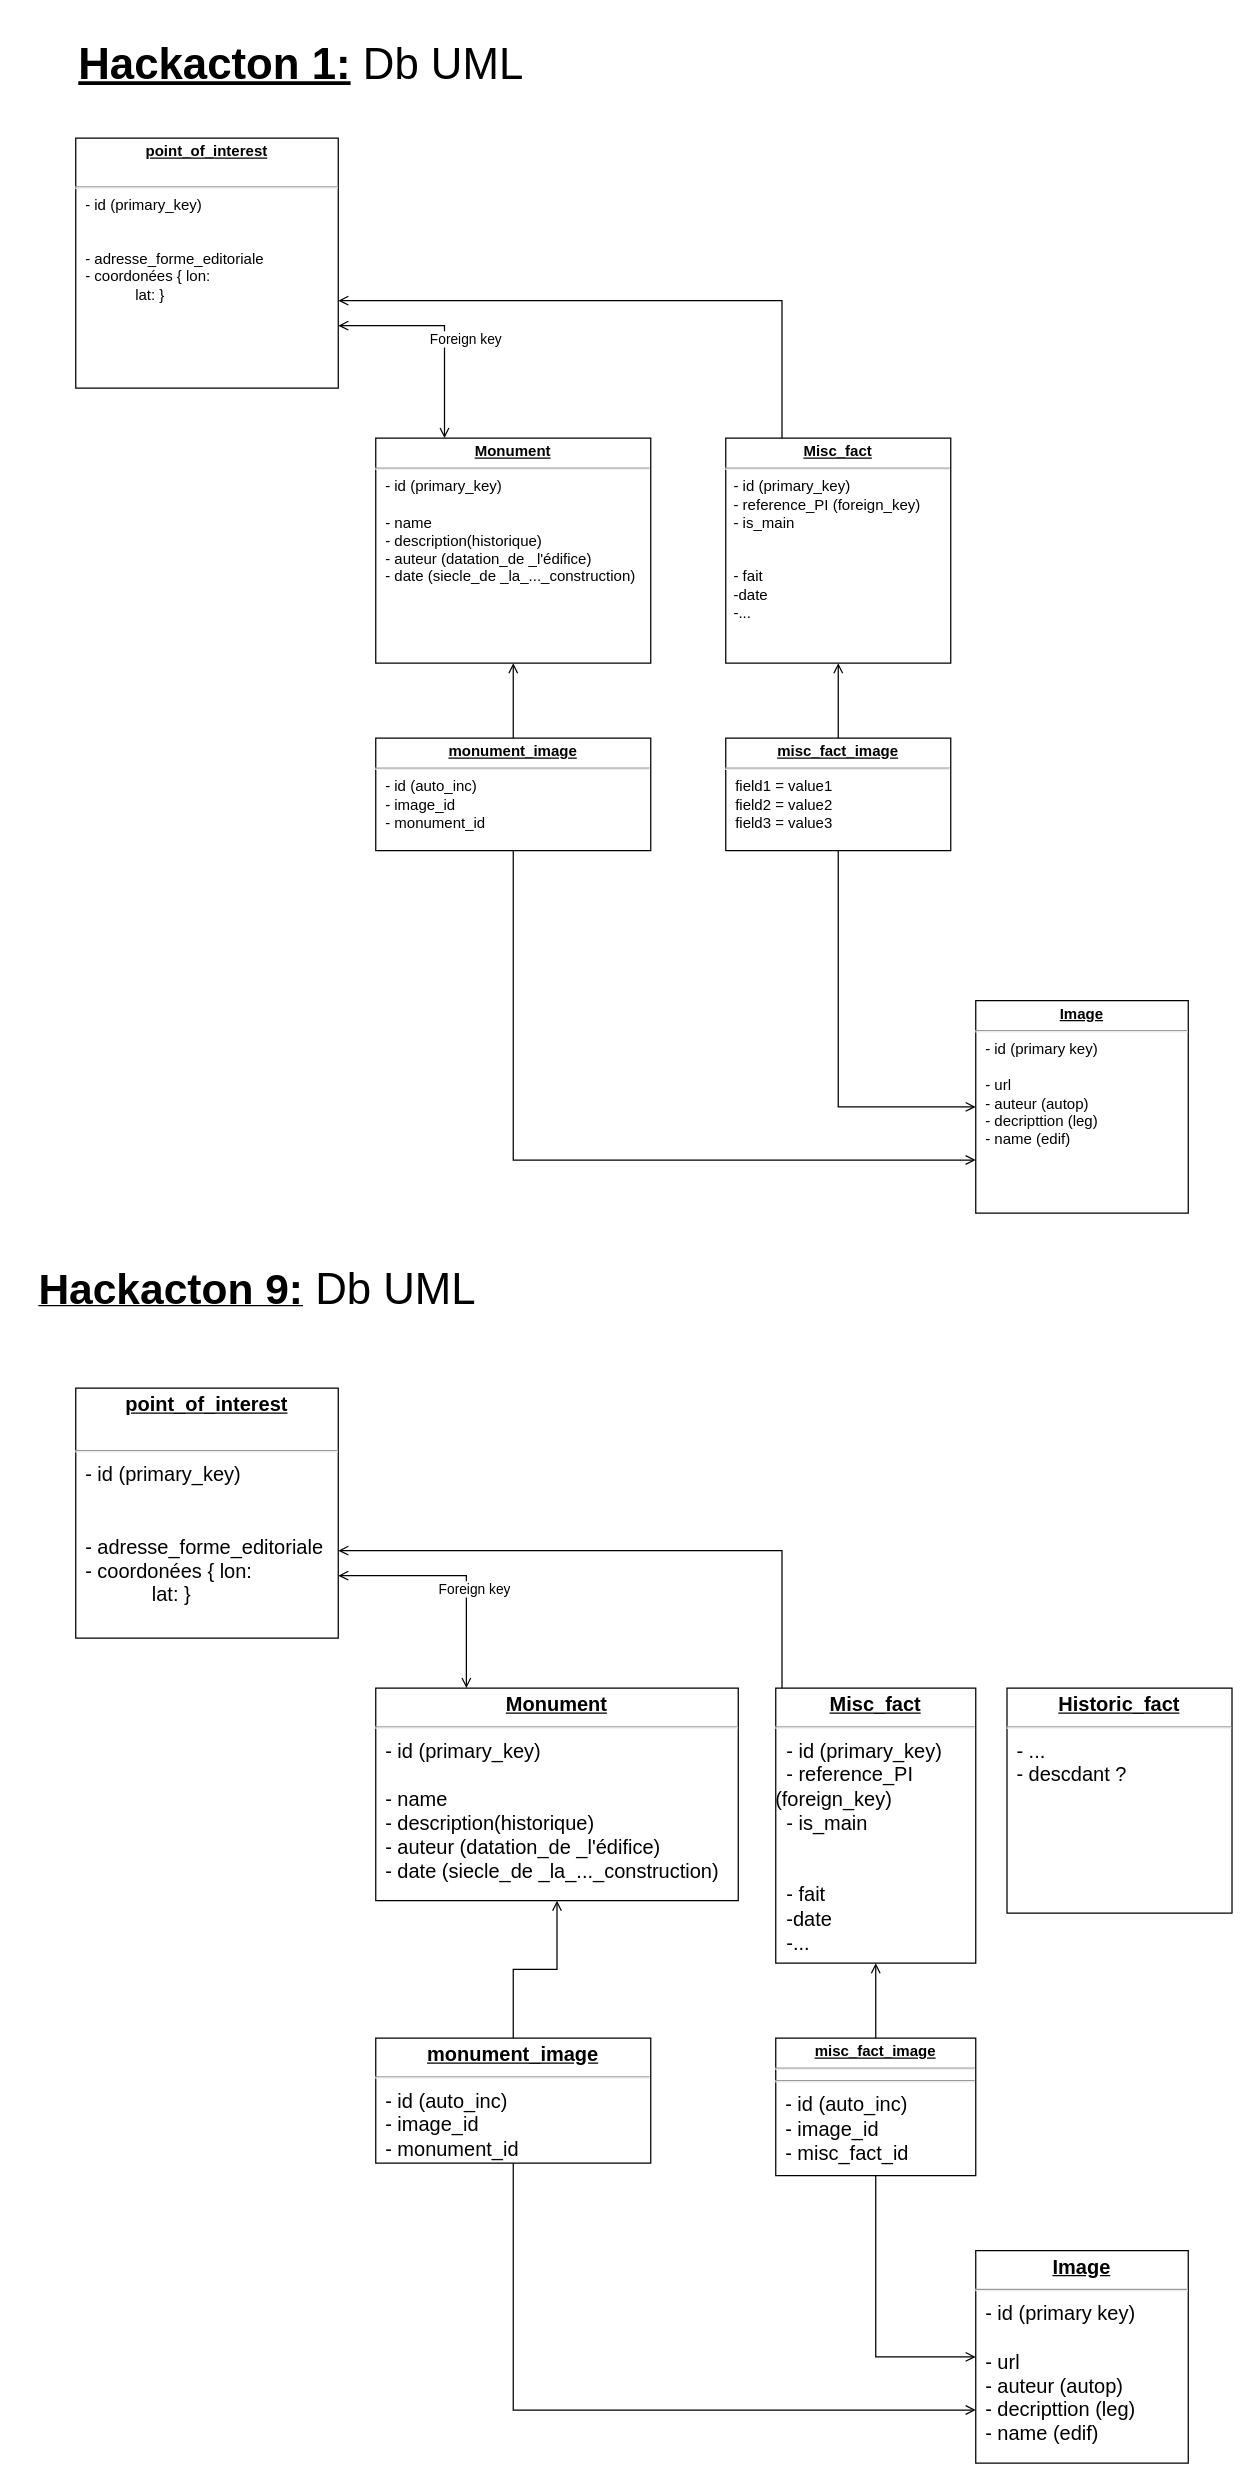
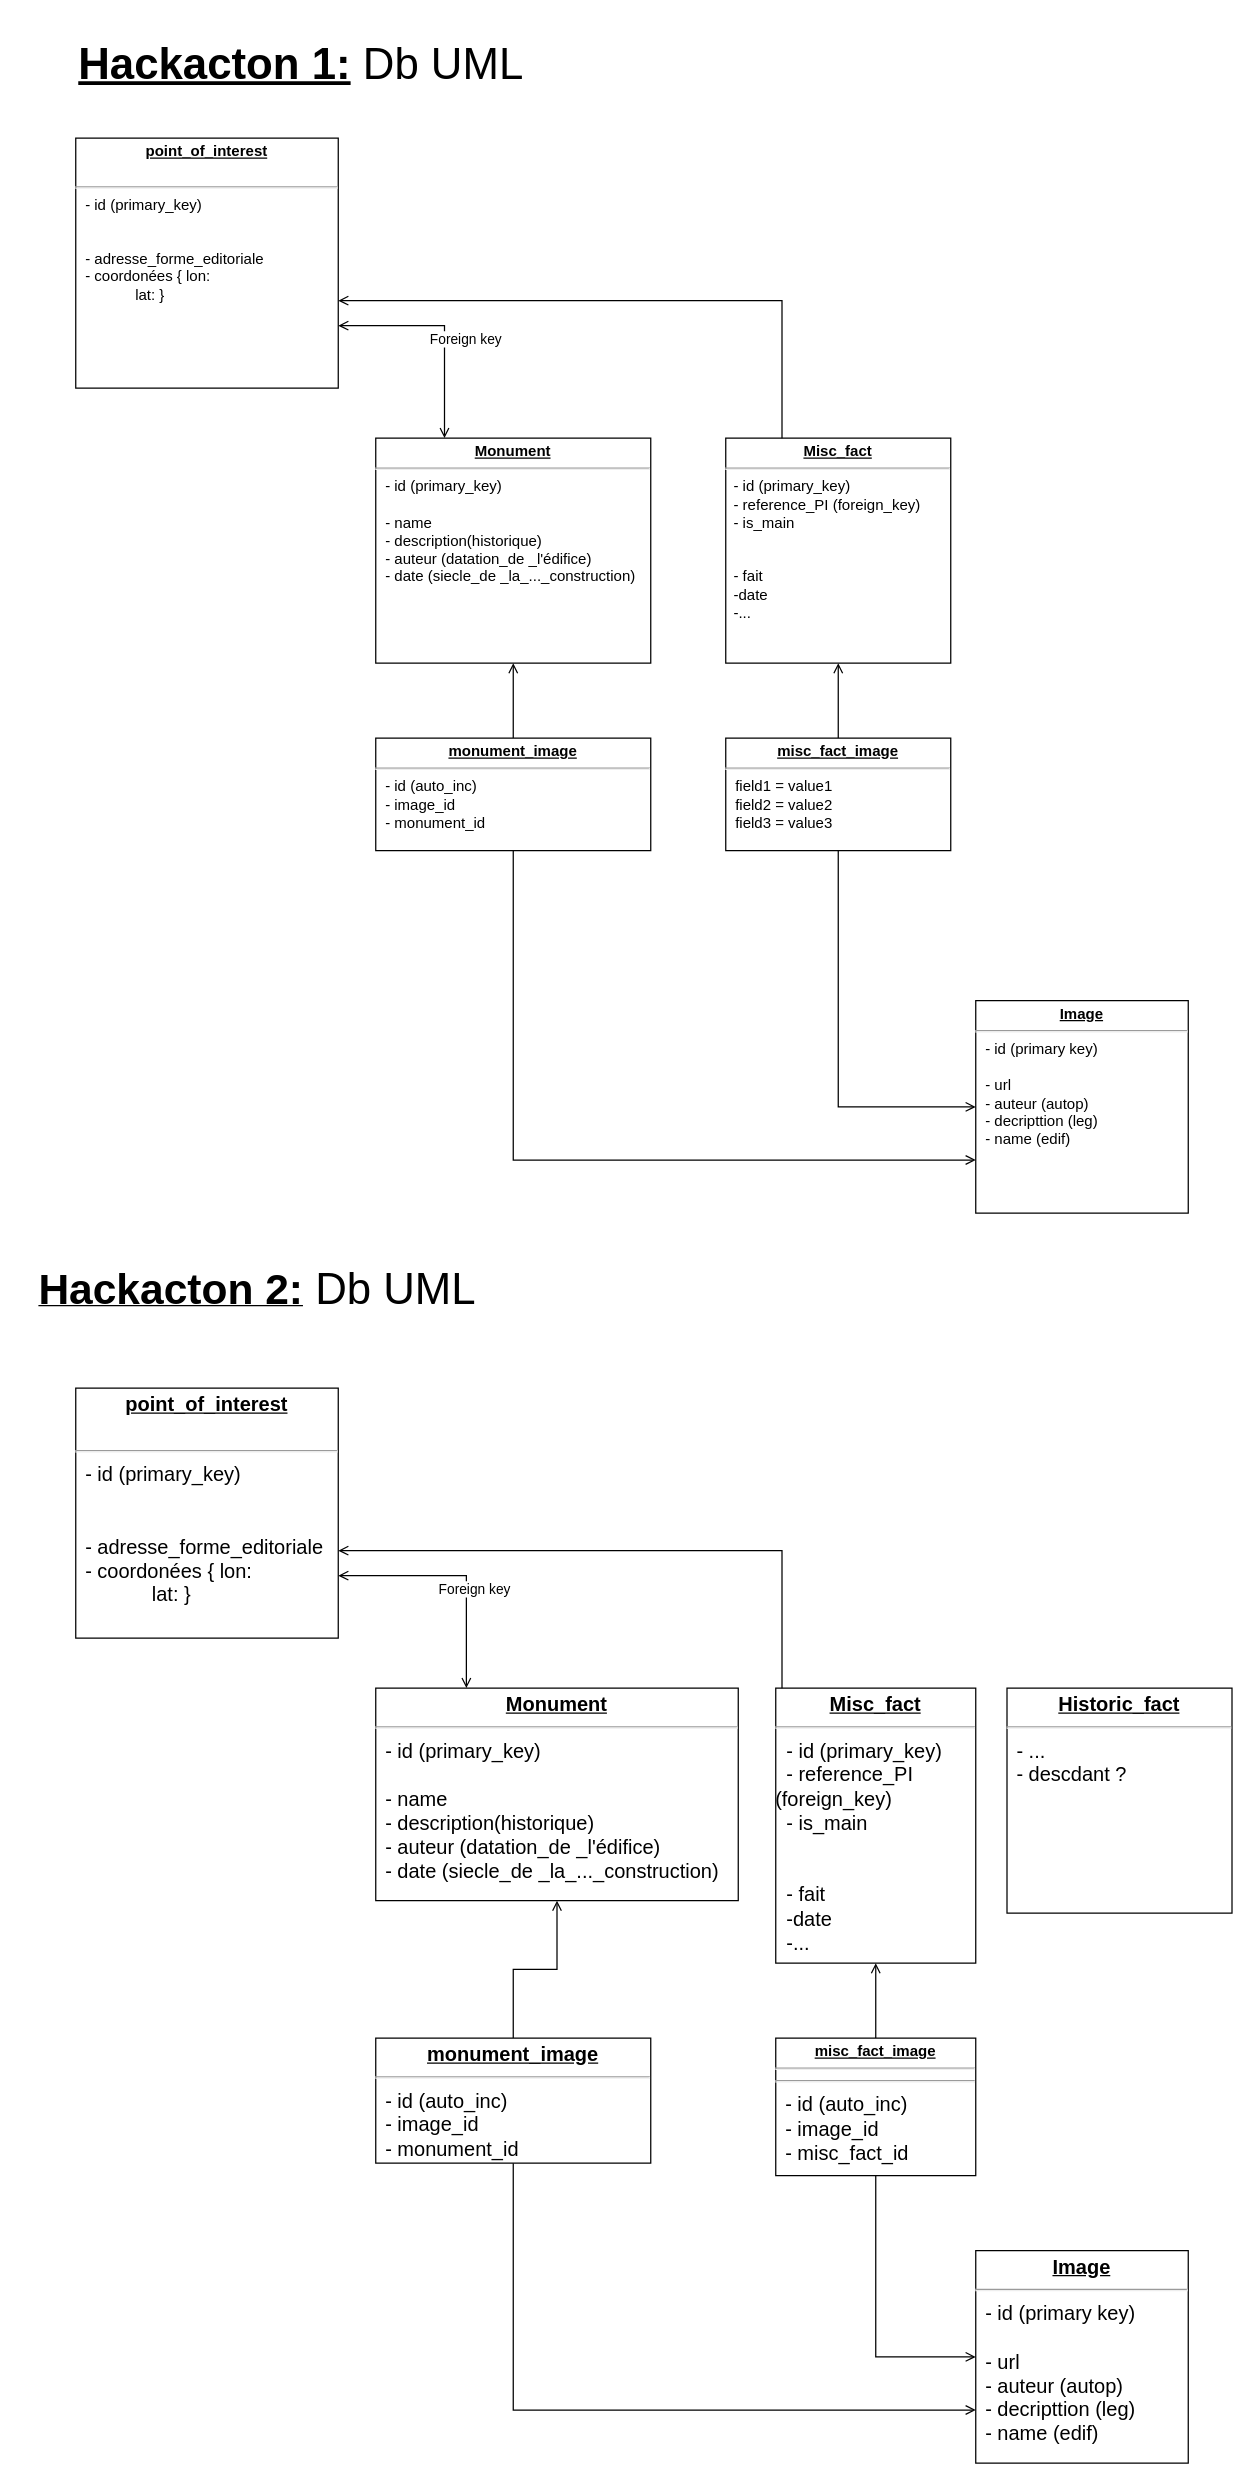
(258, 1288) -> (258, 1288)
